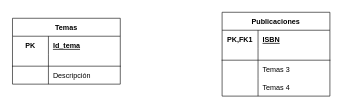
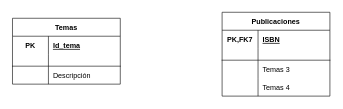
(240, 40) -> (240, 40)
